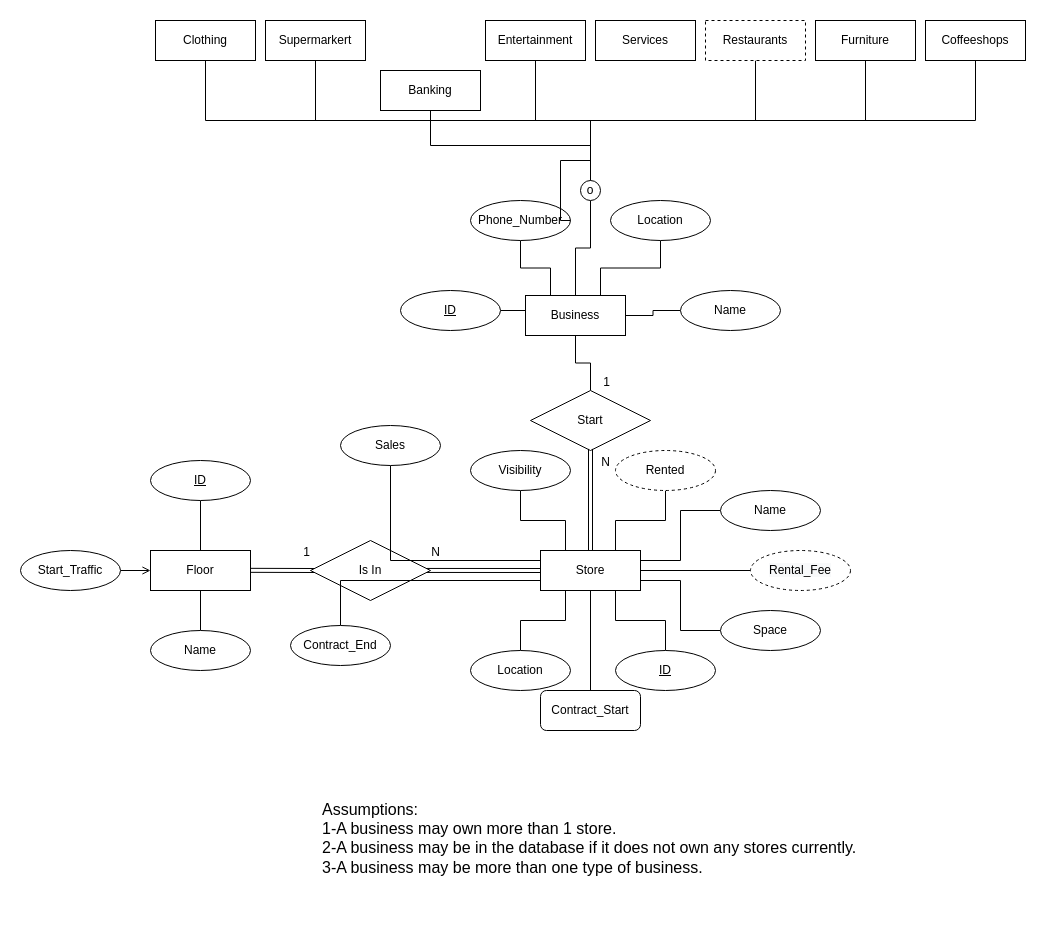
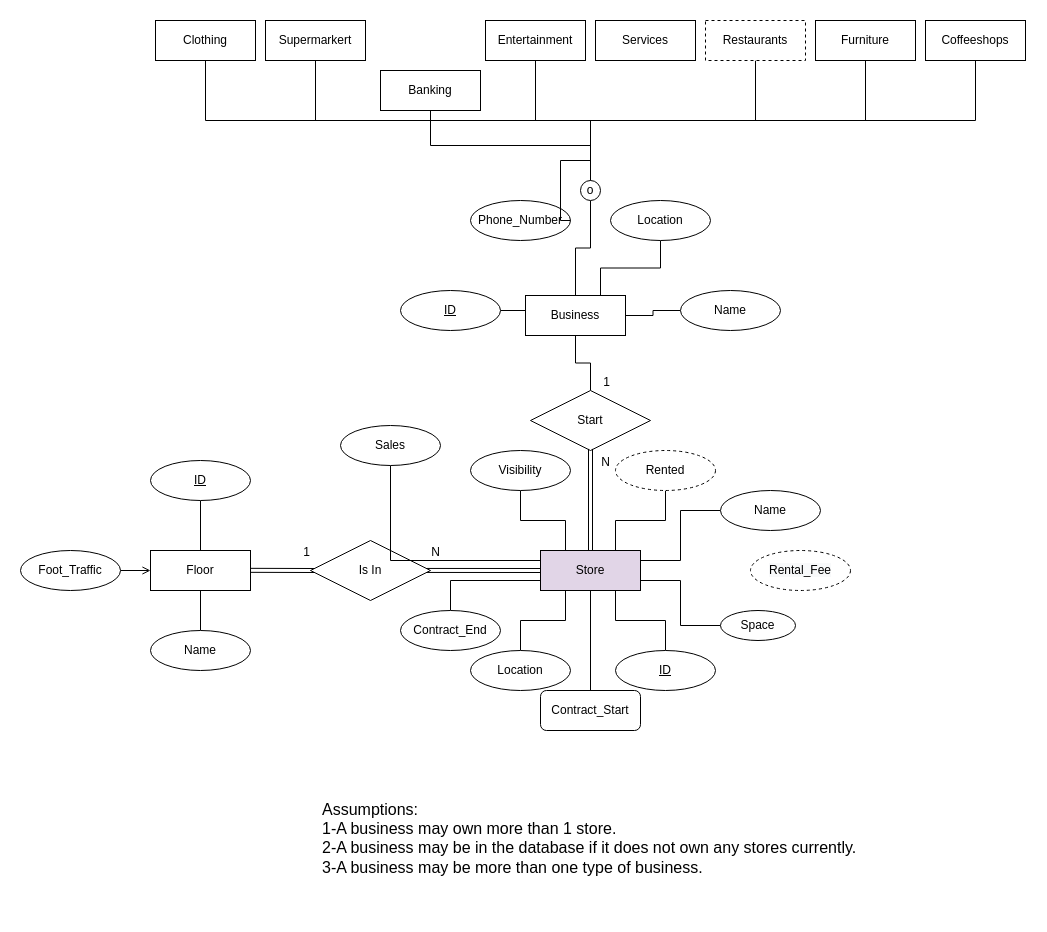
(536, 268) -> none
(71, 571) -> (71, 571)
(591, 571) -> (591, 571)
(696, 571) -> none
(771, 631) -> (758, 626)
(341, 646) -> (451, 631)
